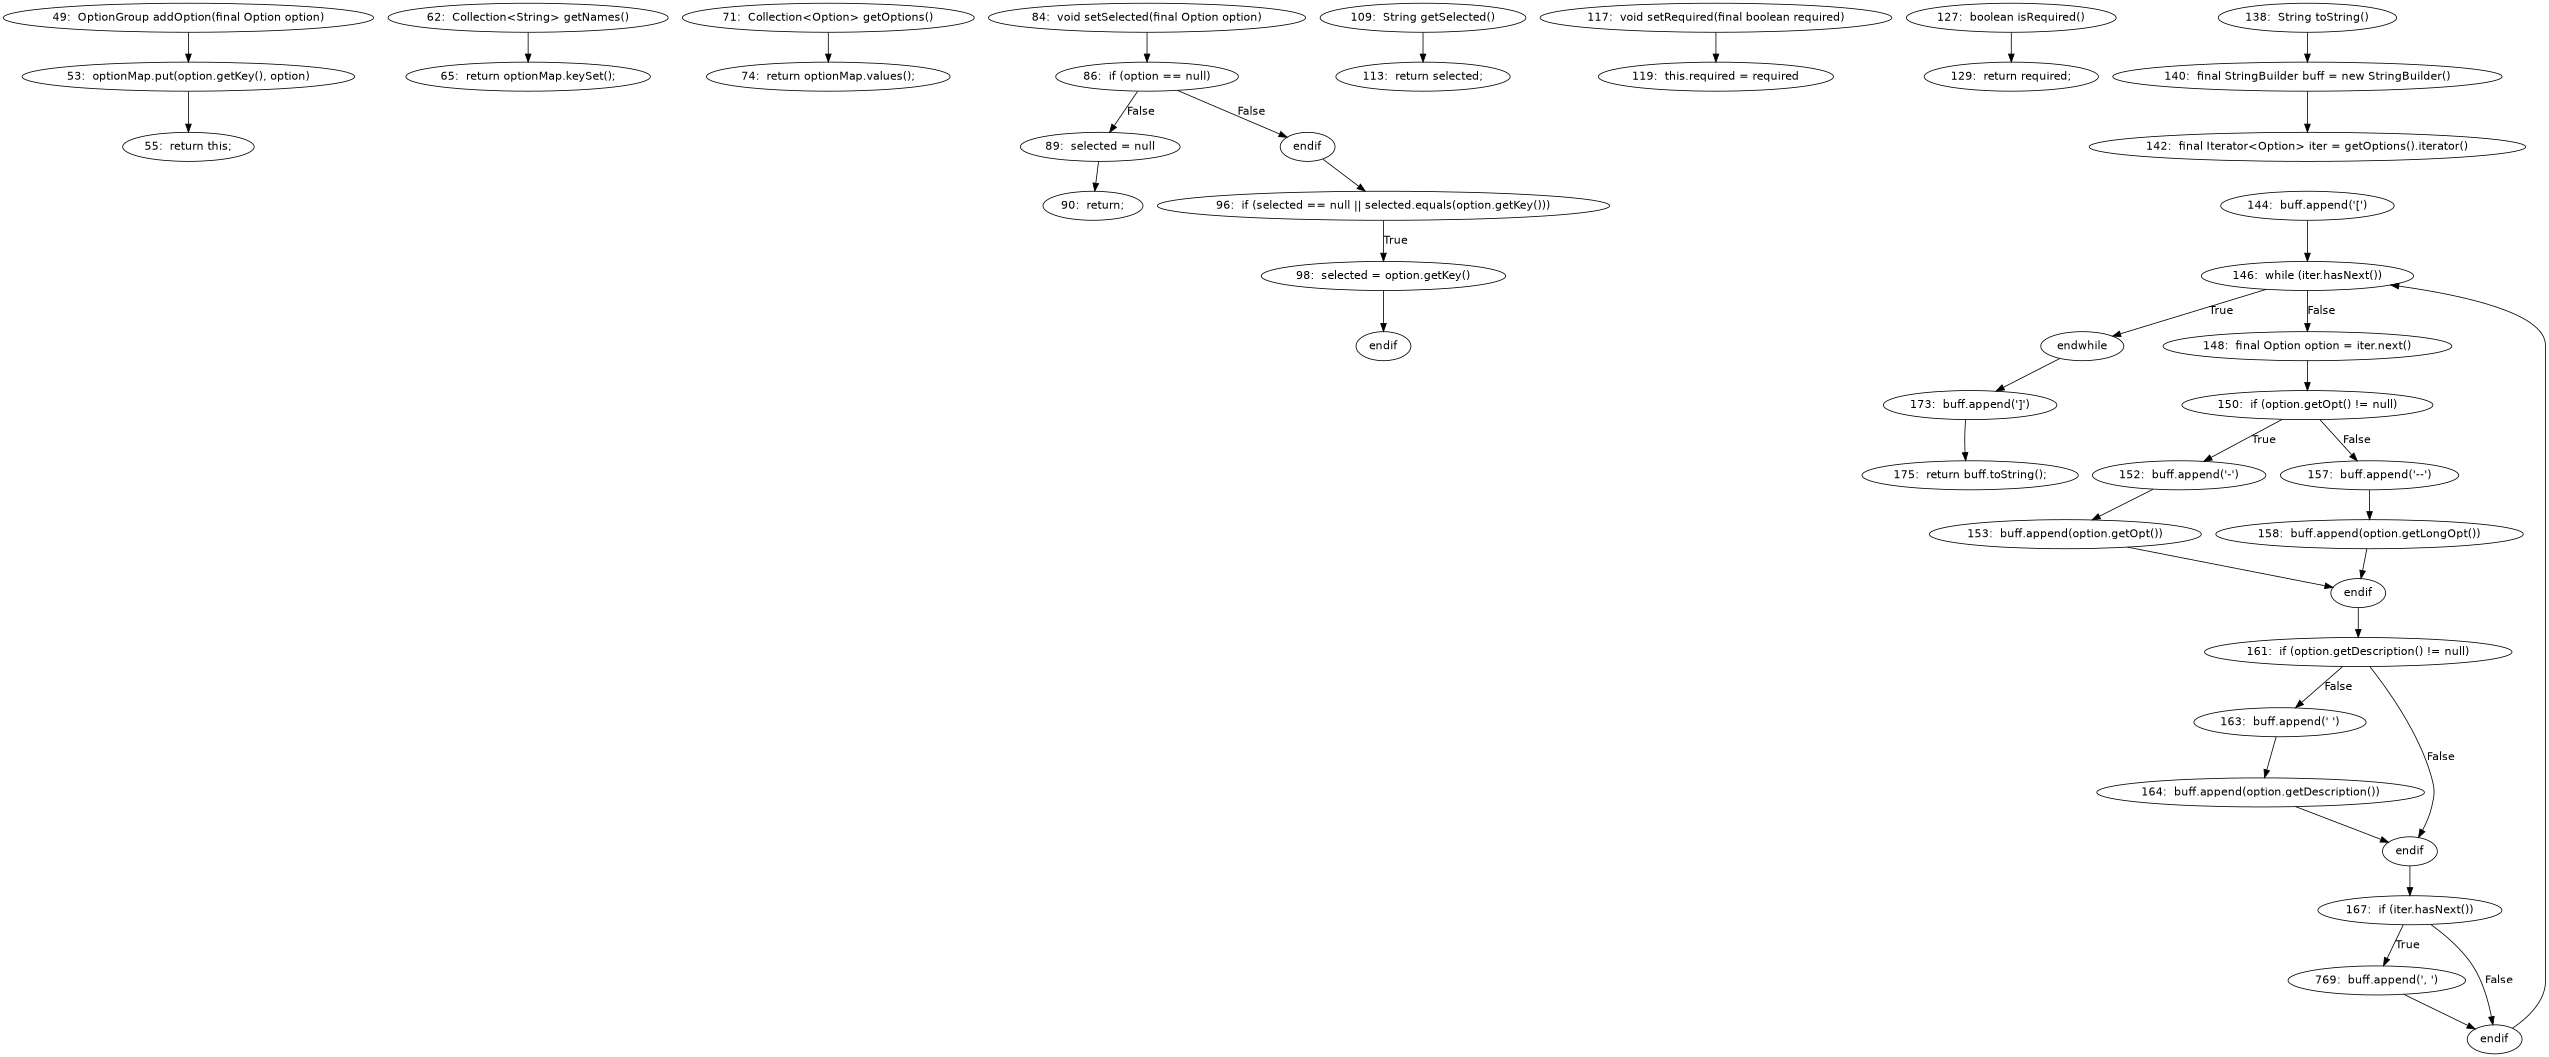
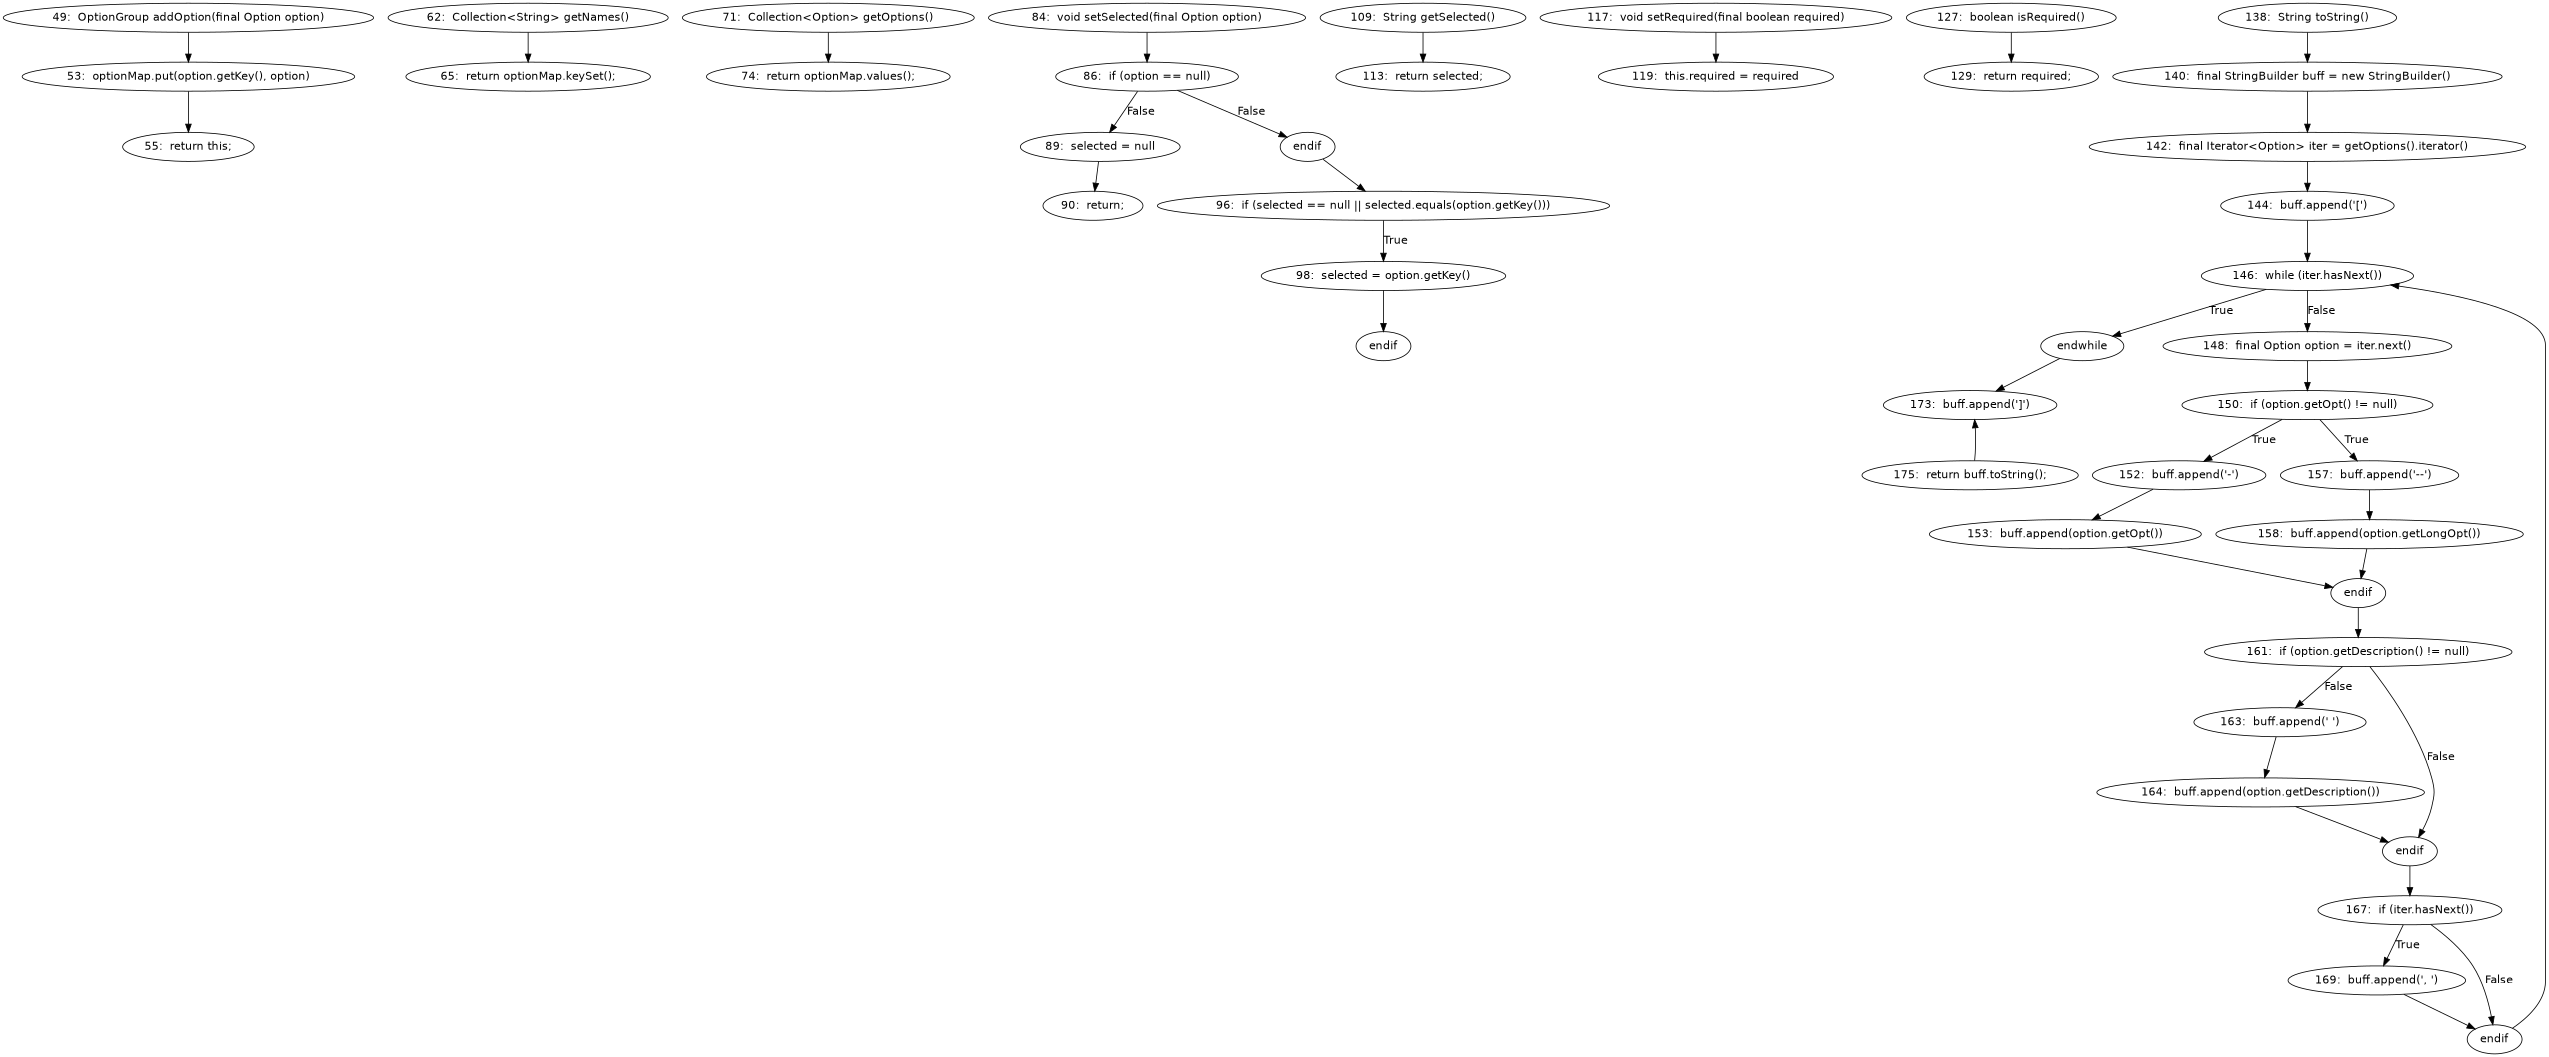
none -> (2307, 172)
(1965, 436) -> (1976, 444)
(2357, 440) -> (2357, 440)
(2377, 980) -> (2377, 980)
